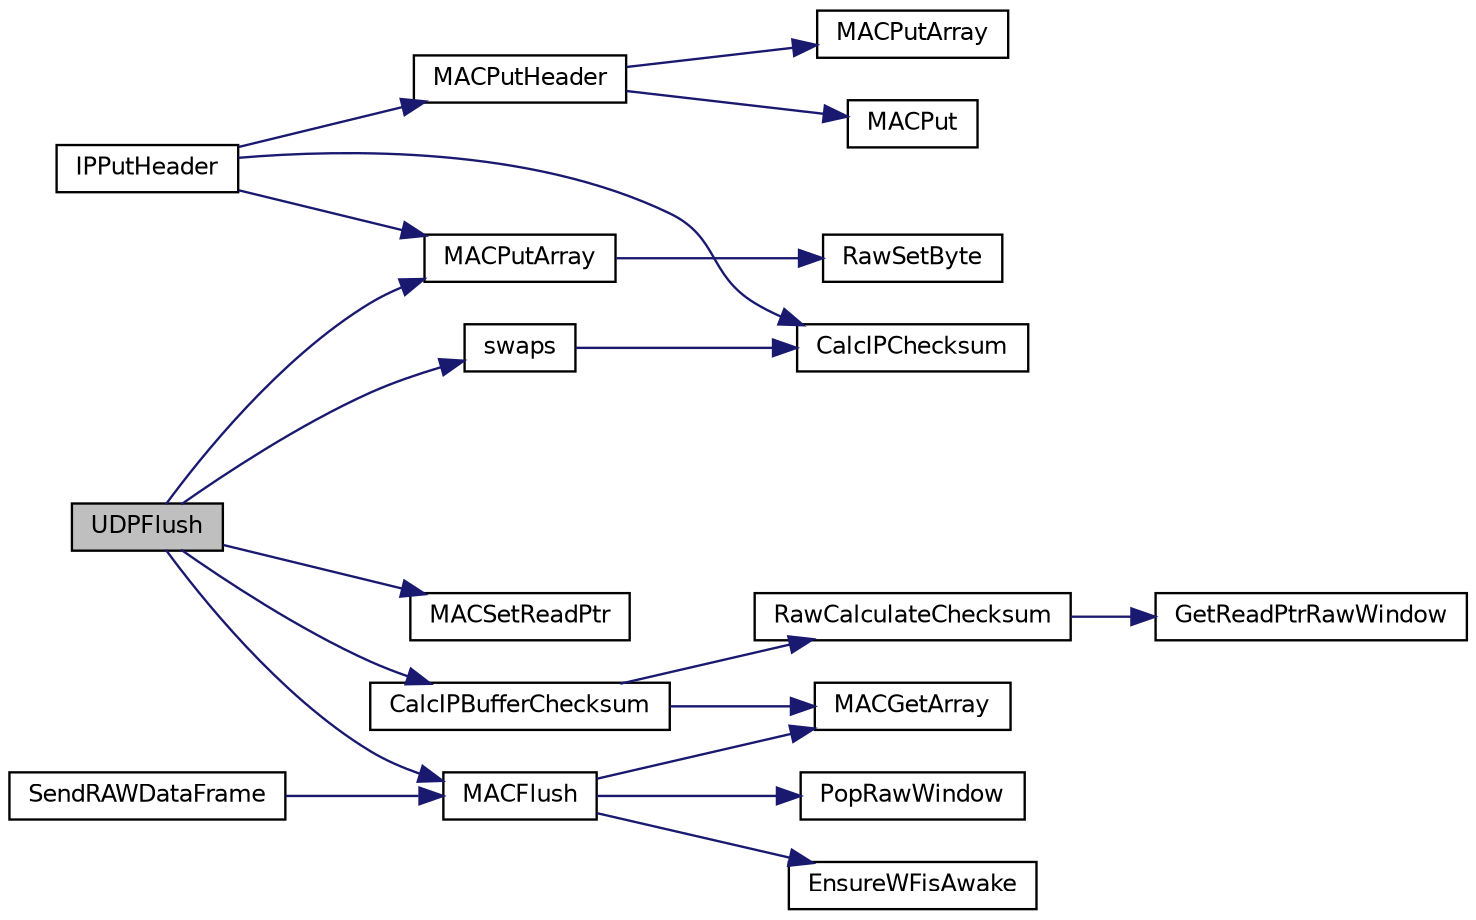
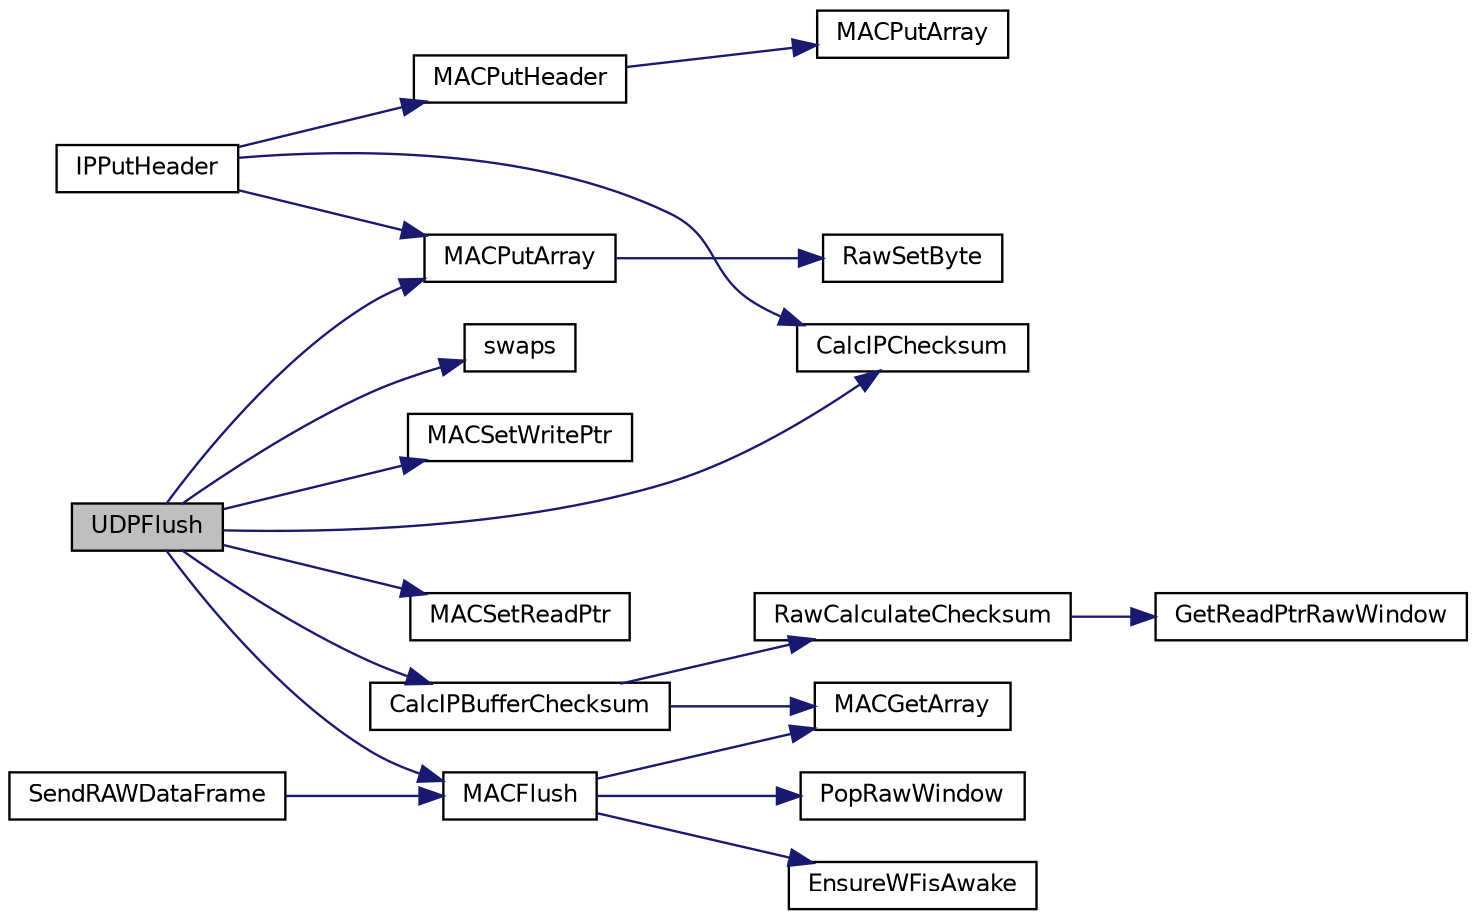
(913, 124) -> none
(674, 348) -> (555, 509)
none -> (520, 437)
